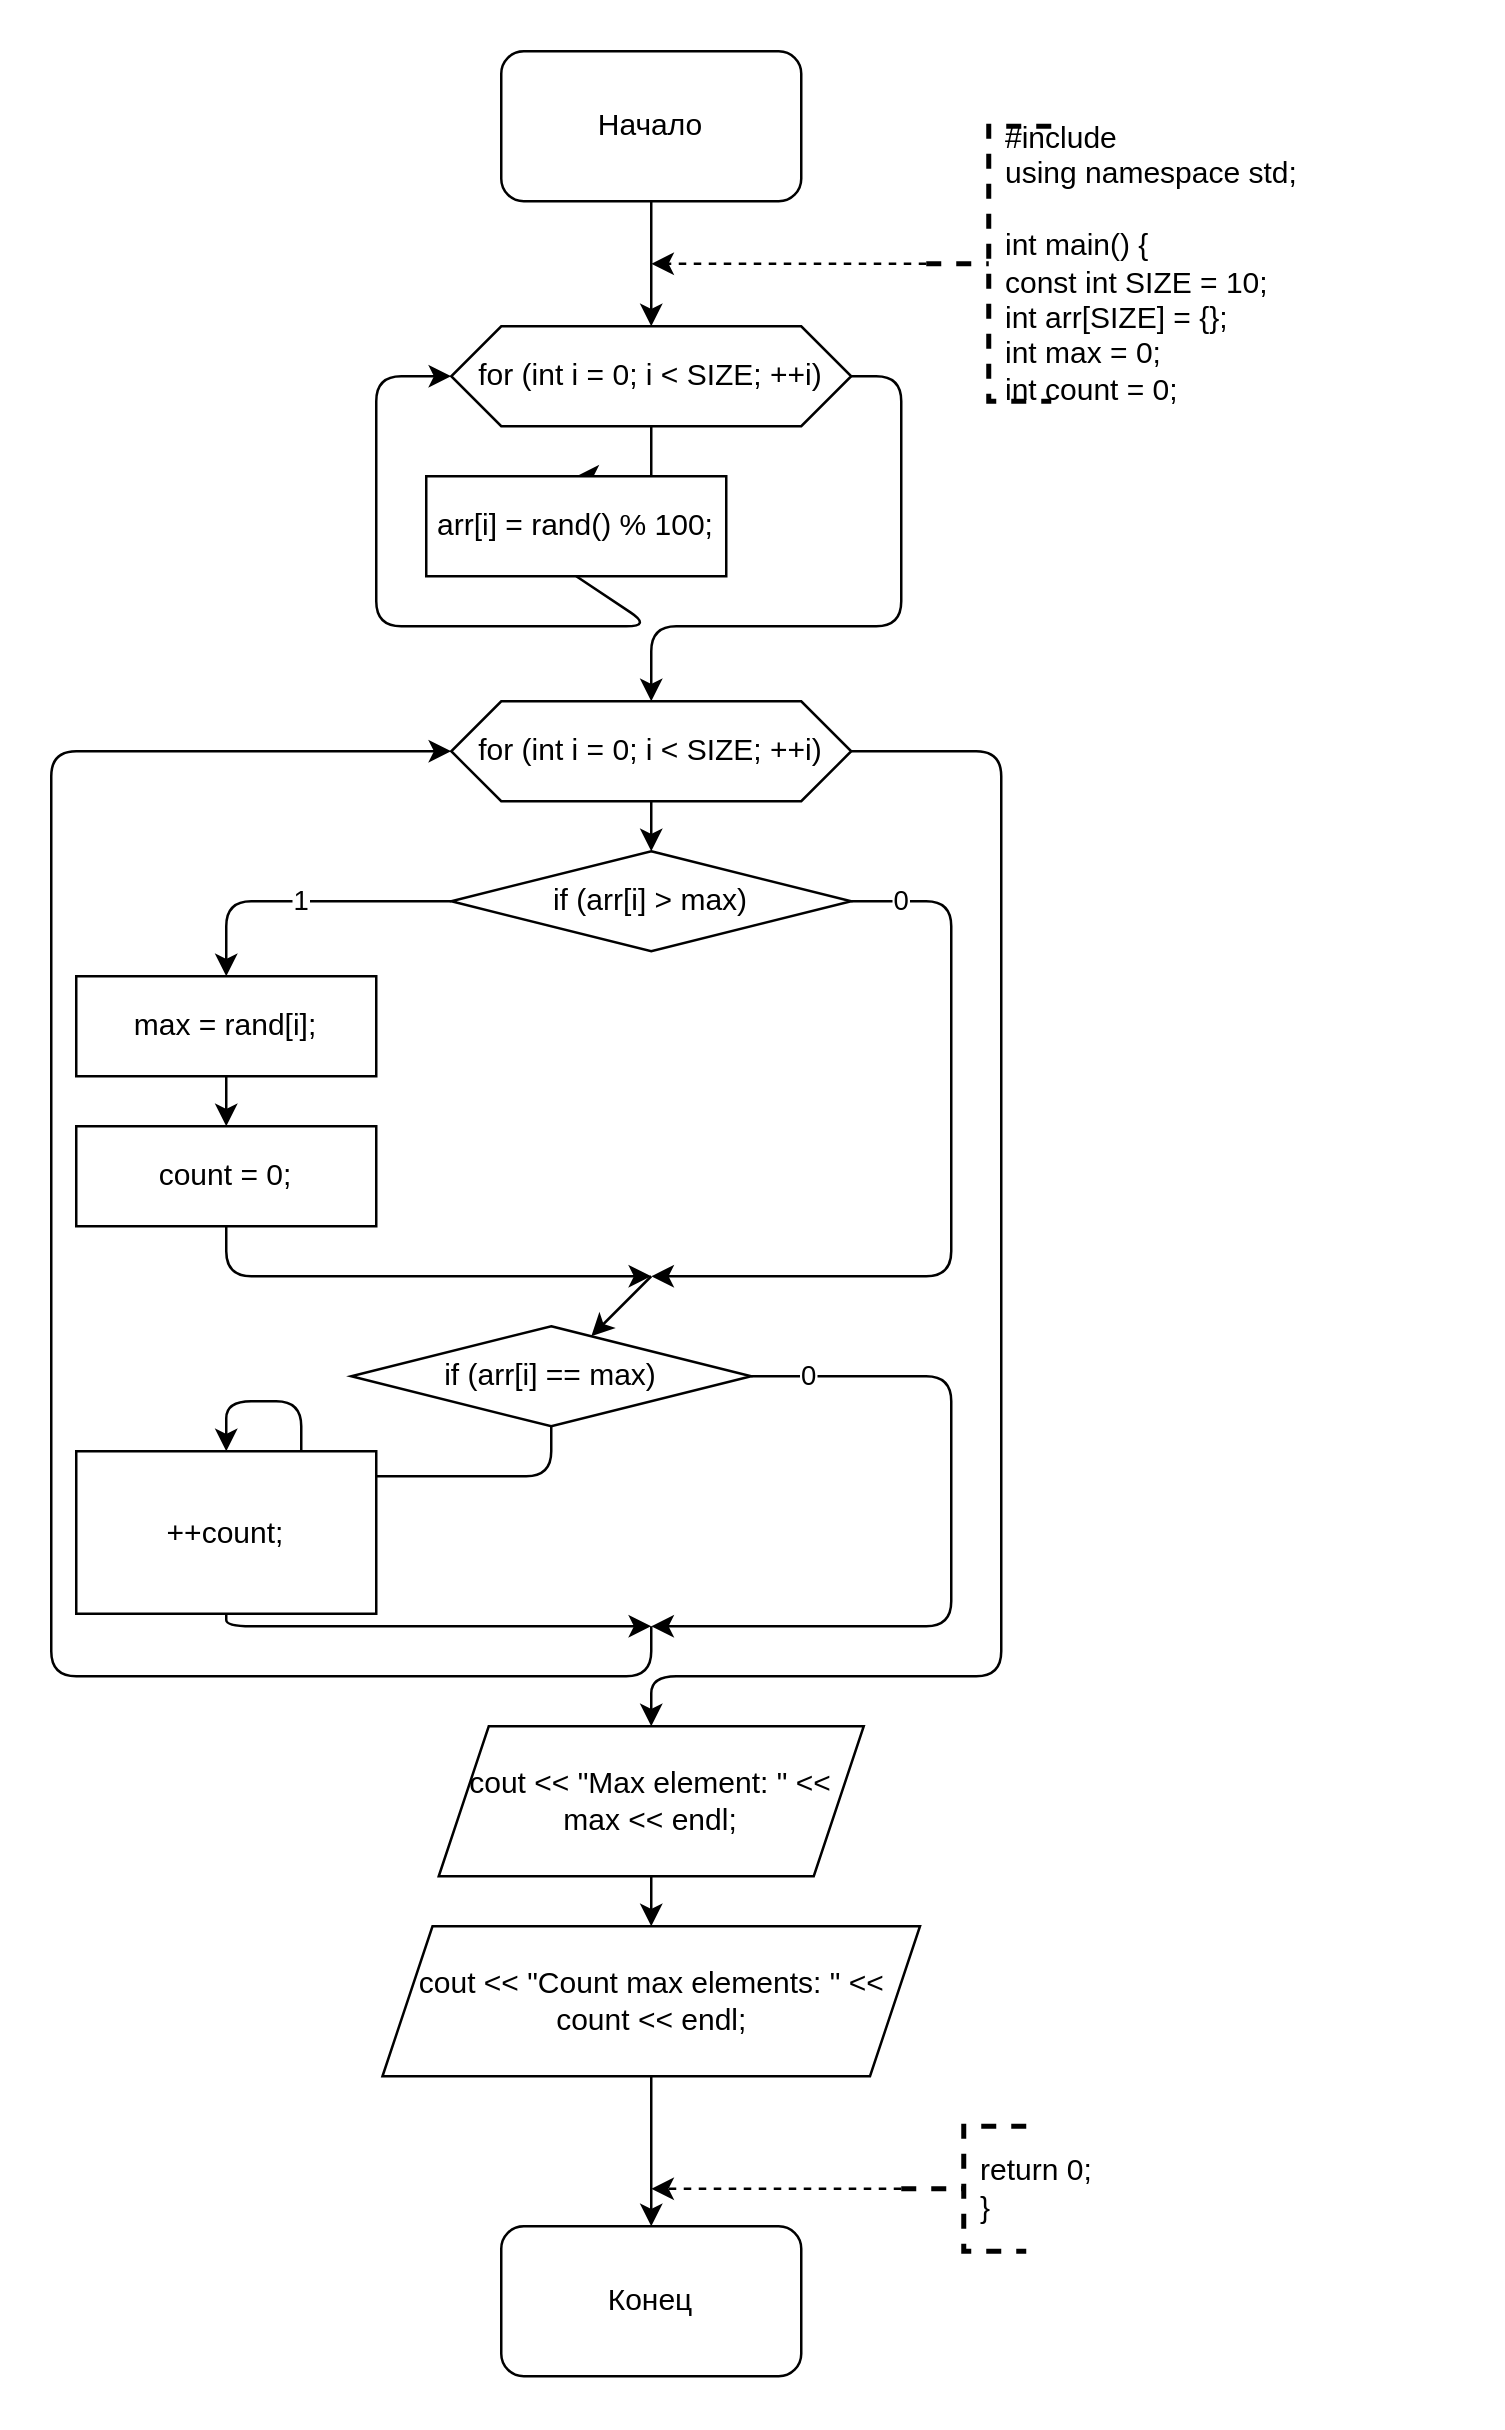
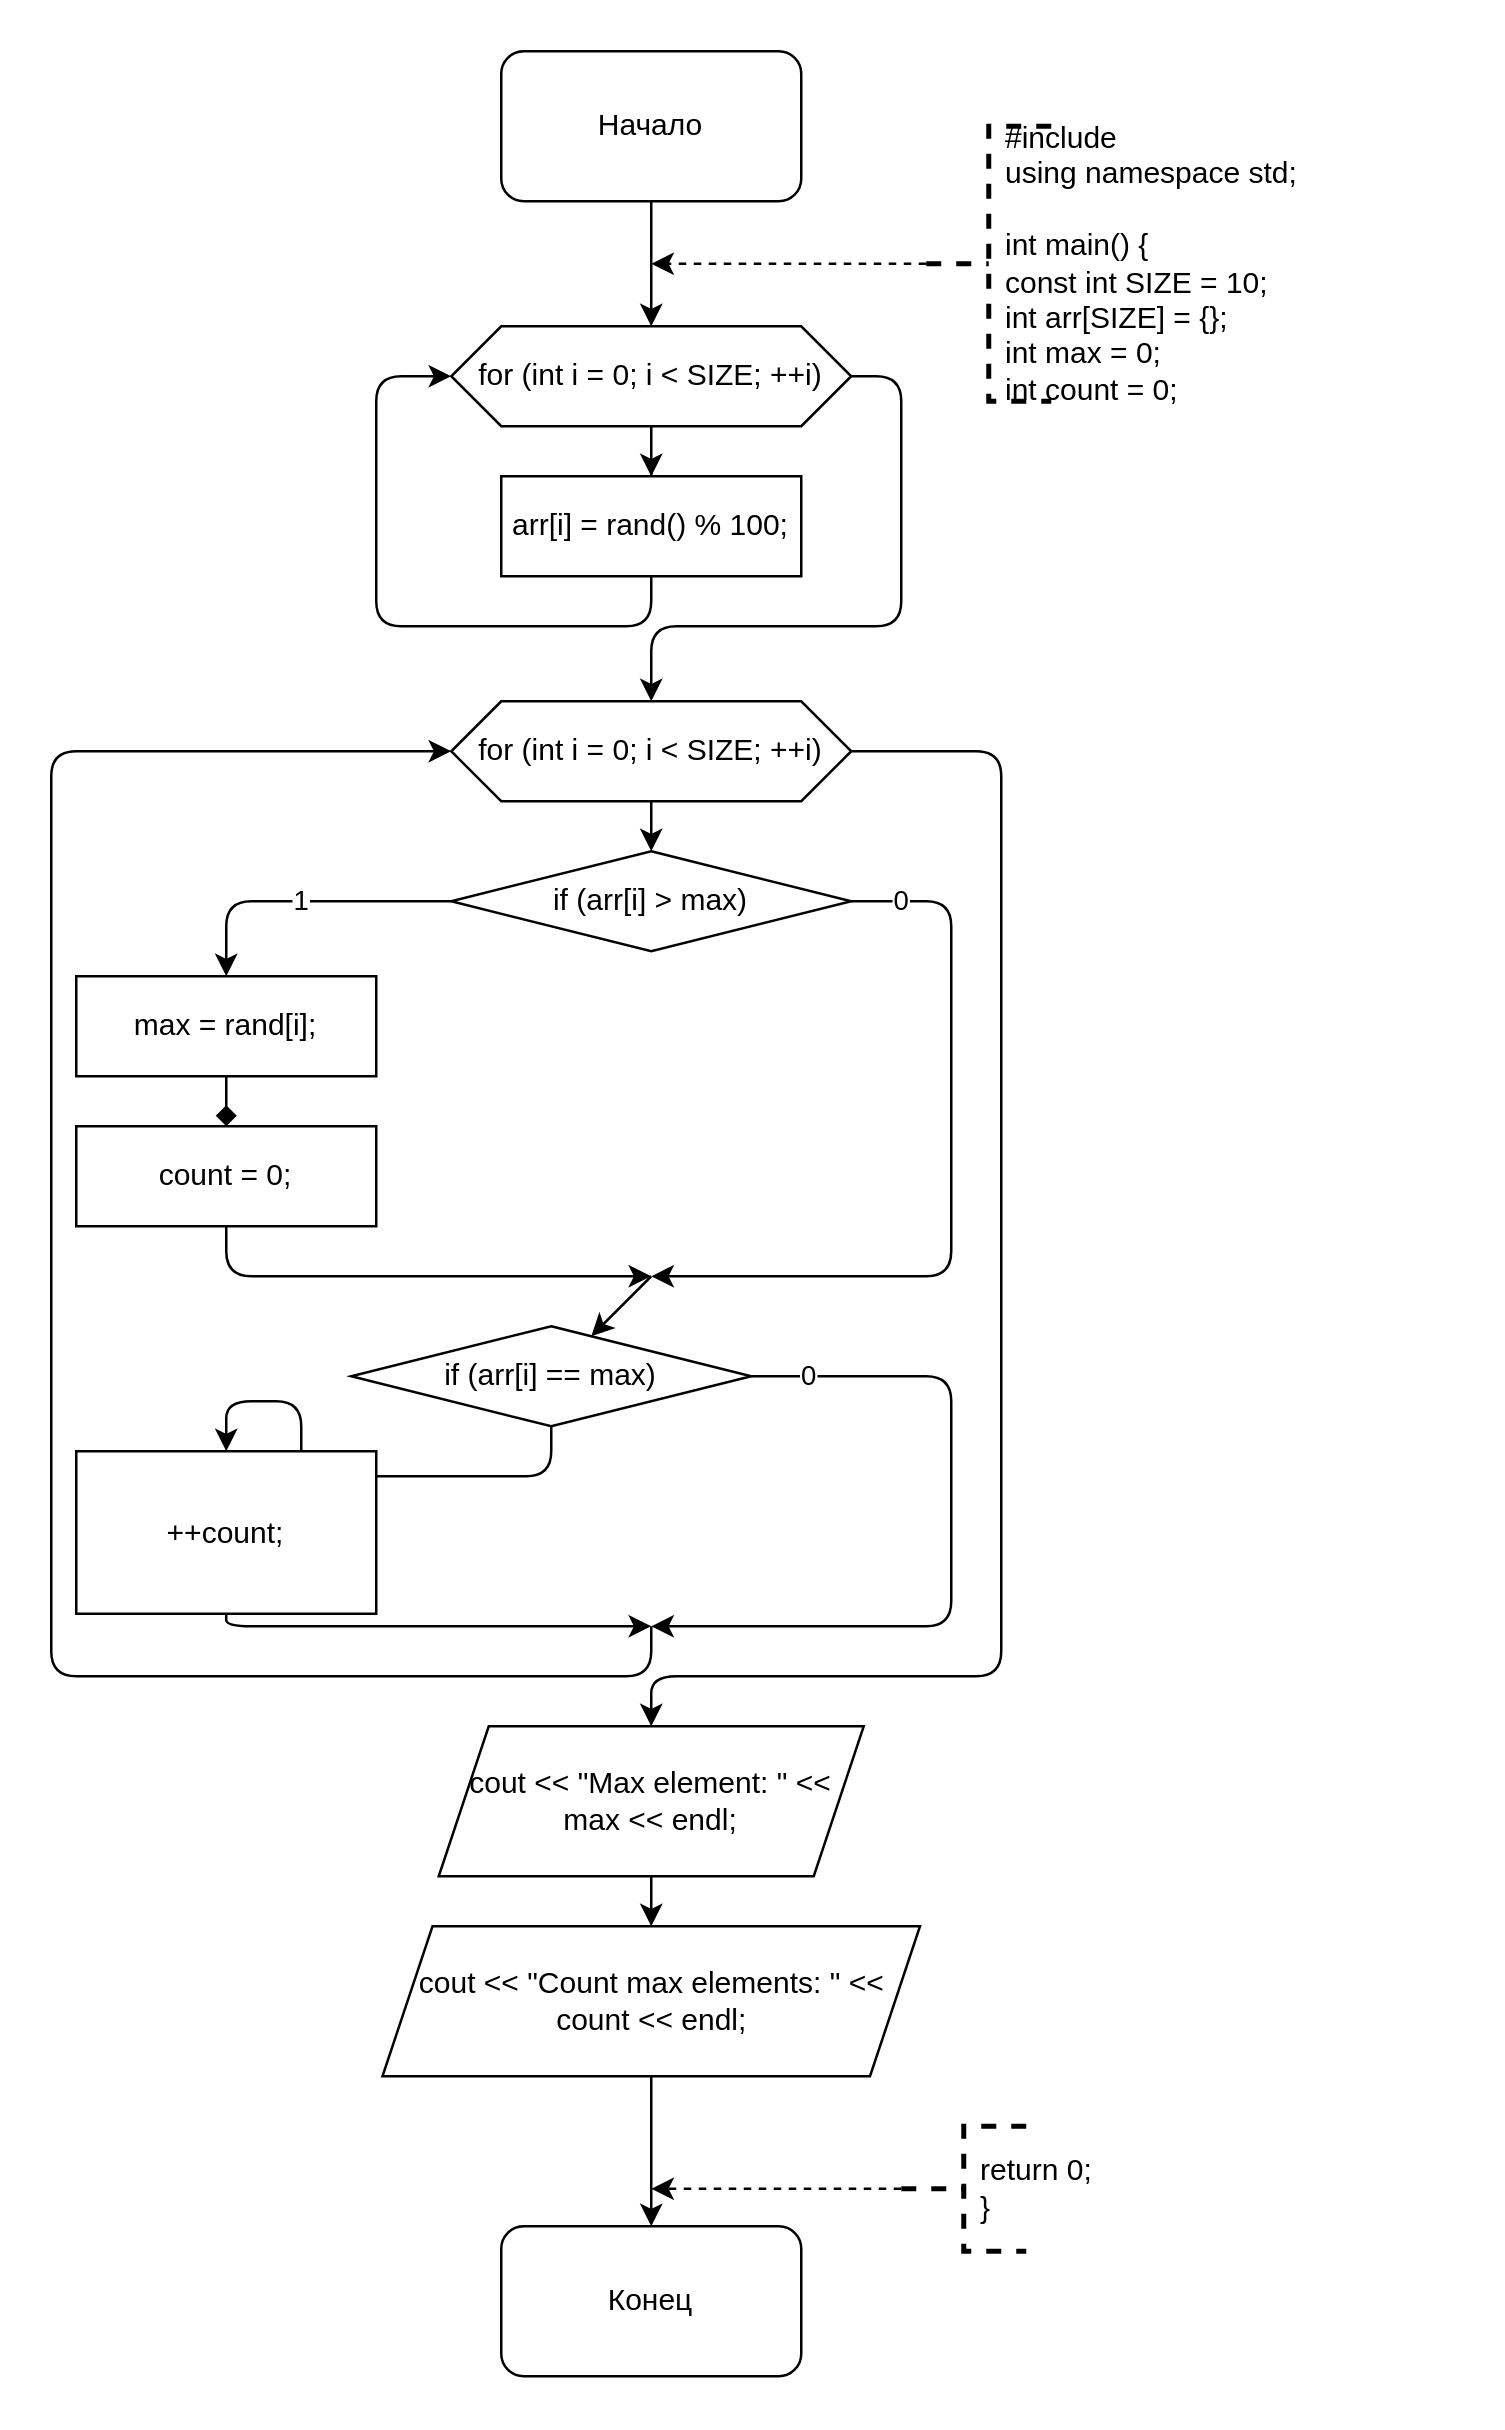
(576, 526) -> (651, 526)
(226, 1107) -> (226, 1106)
